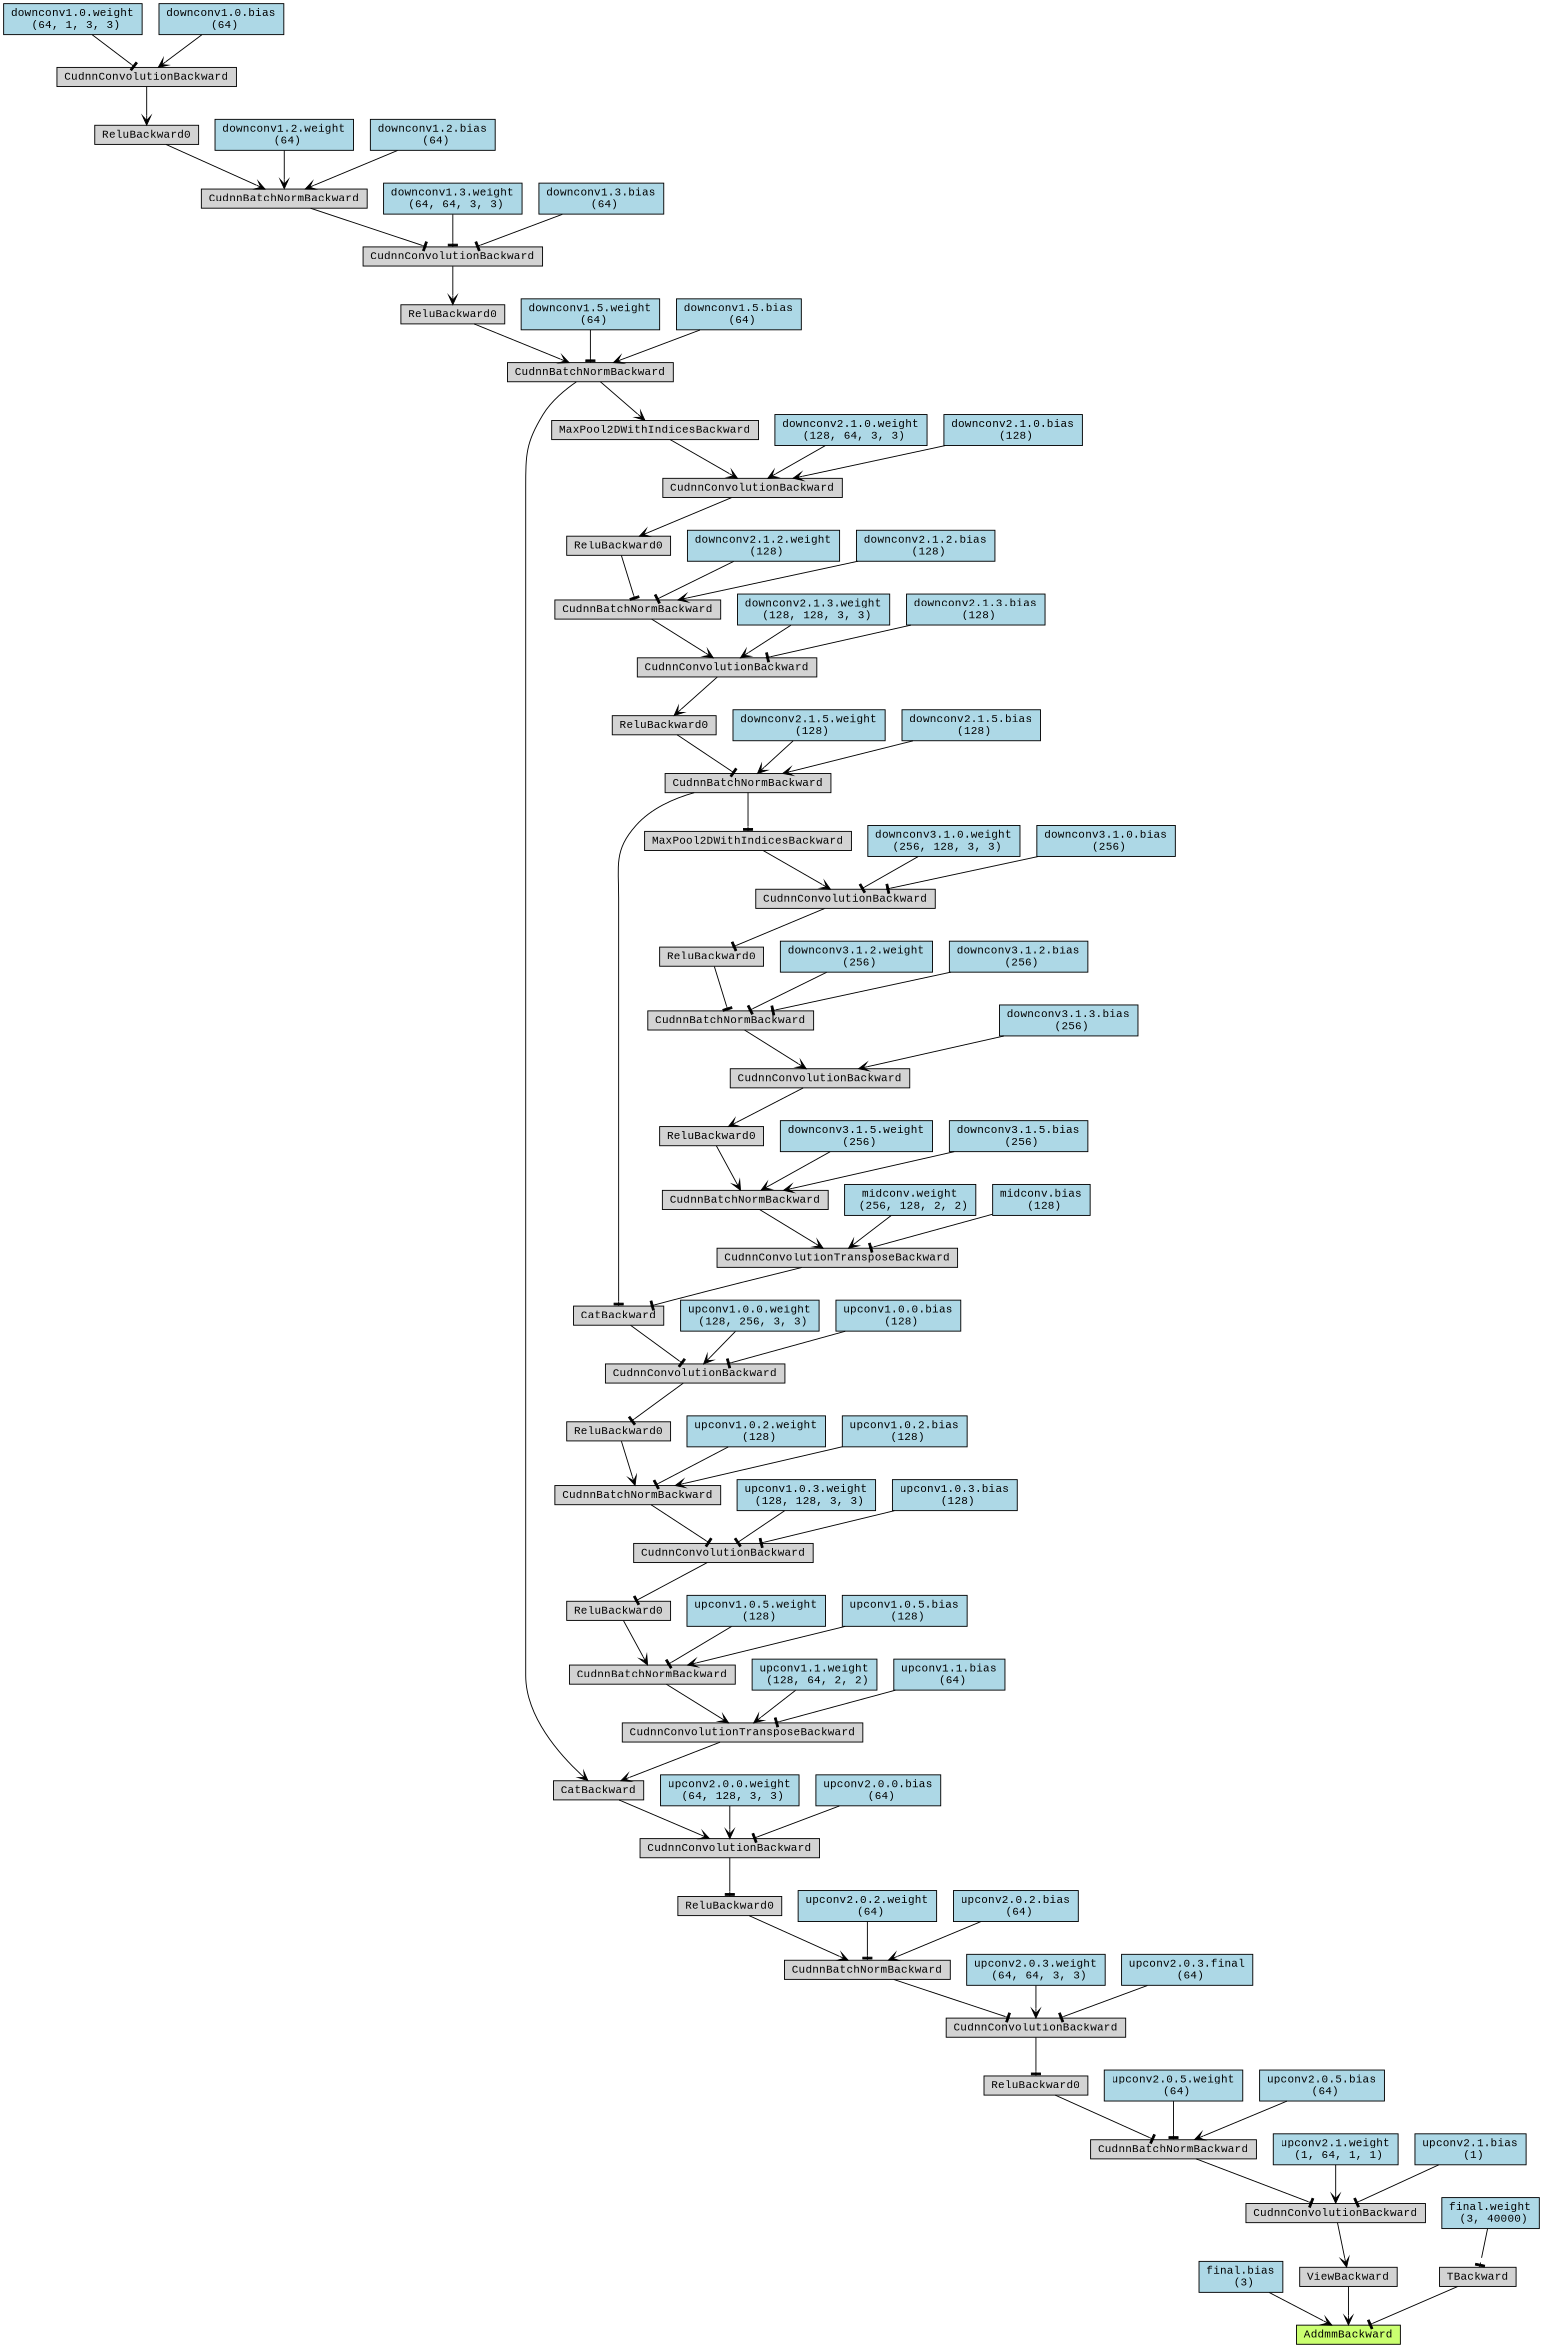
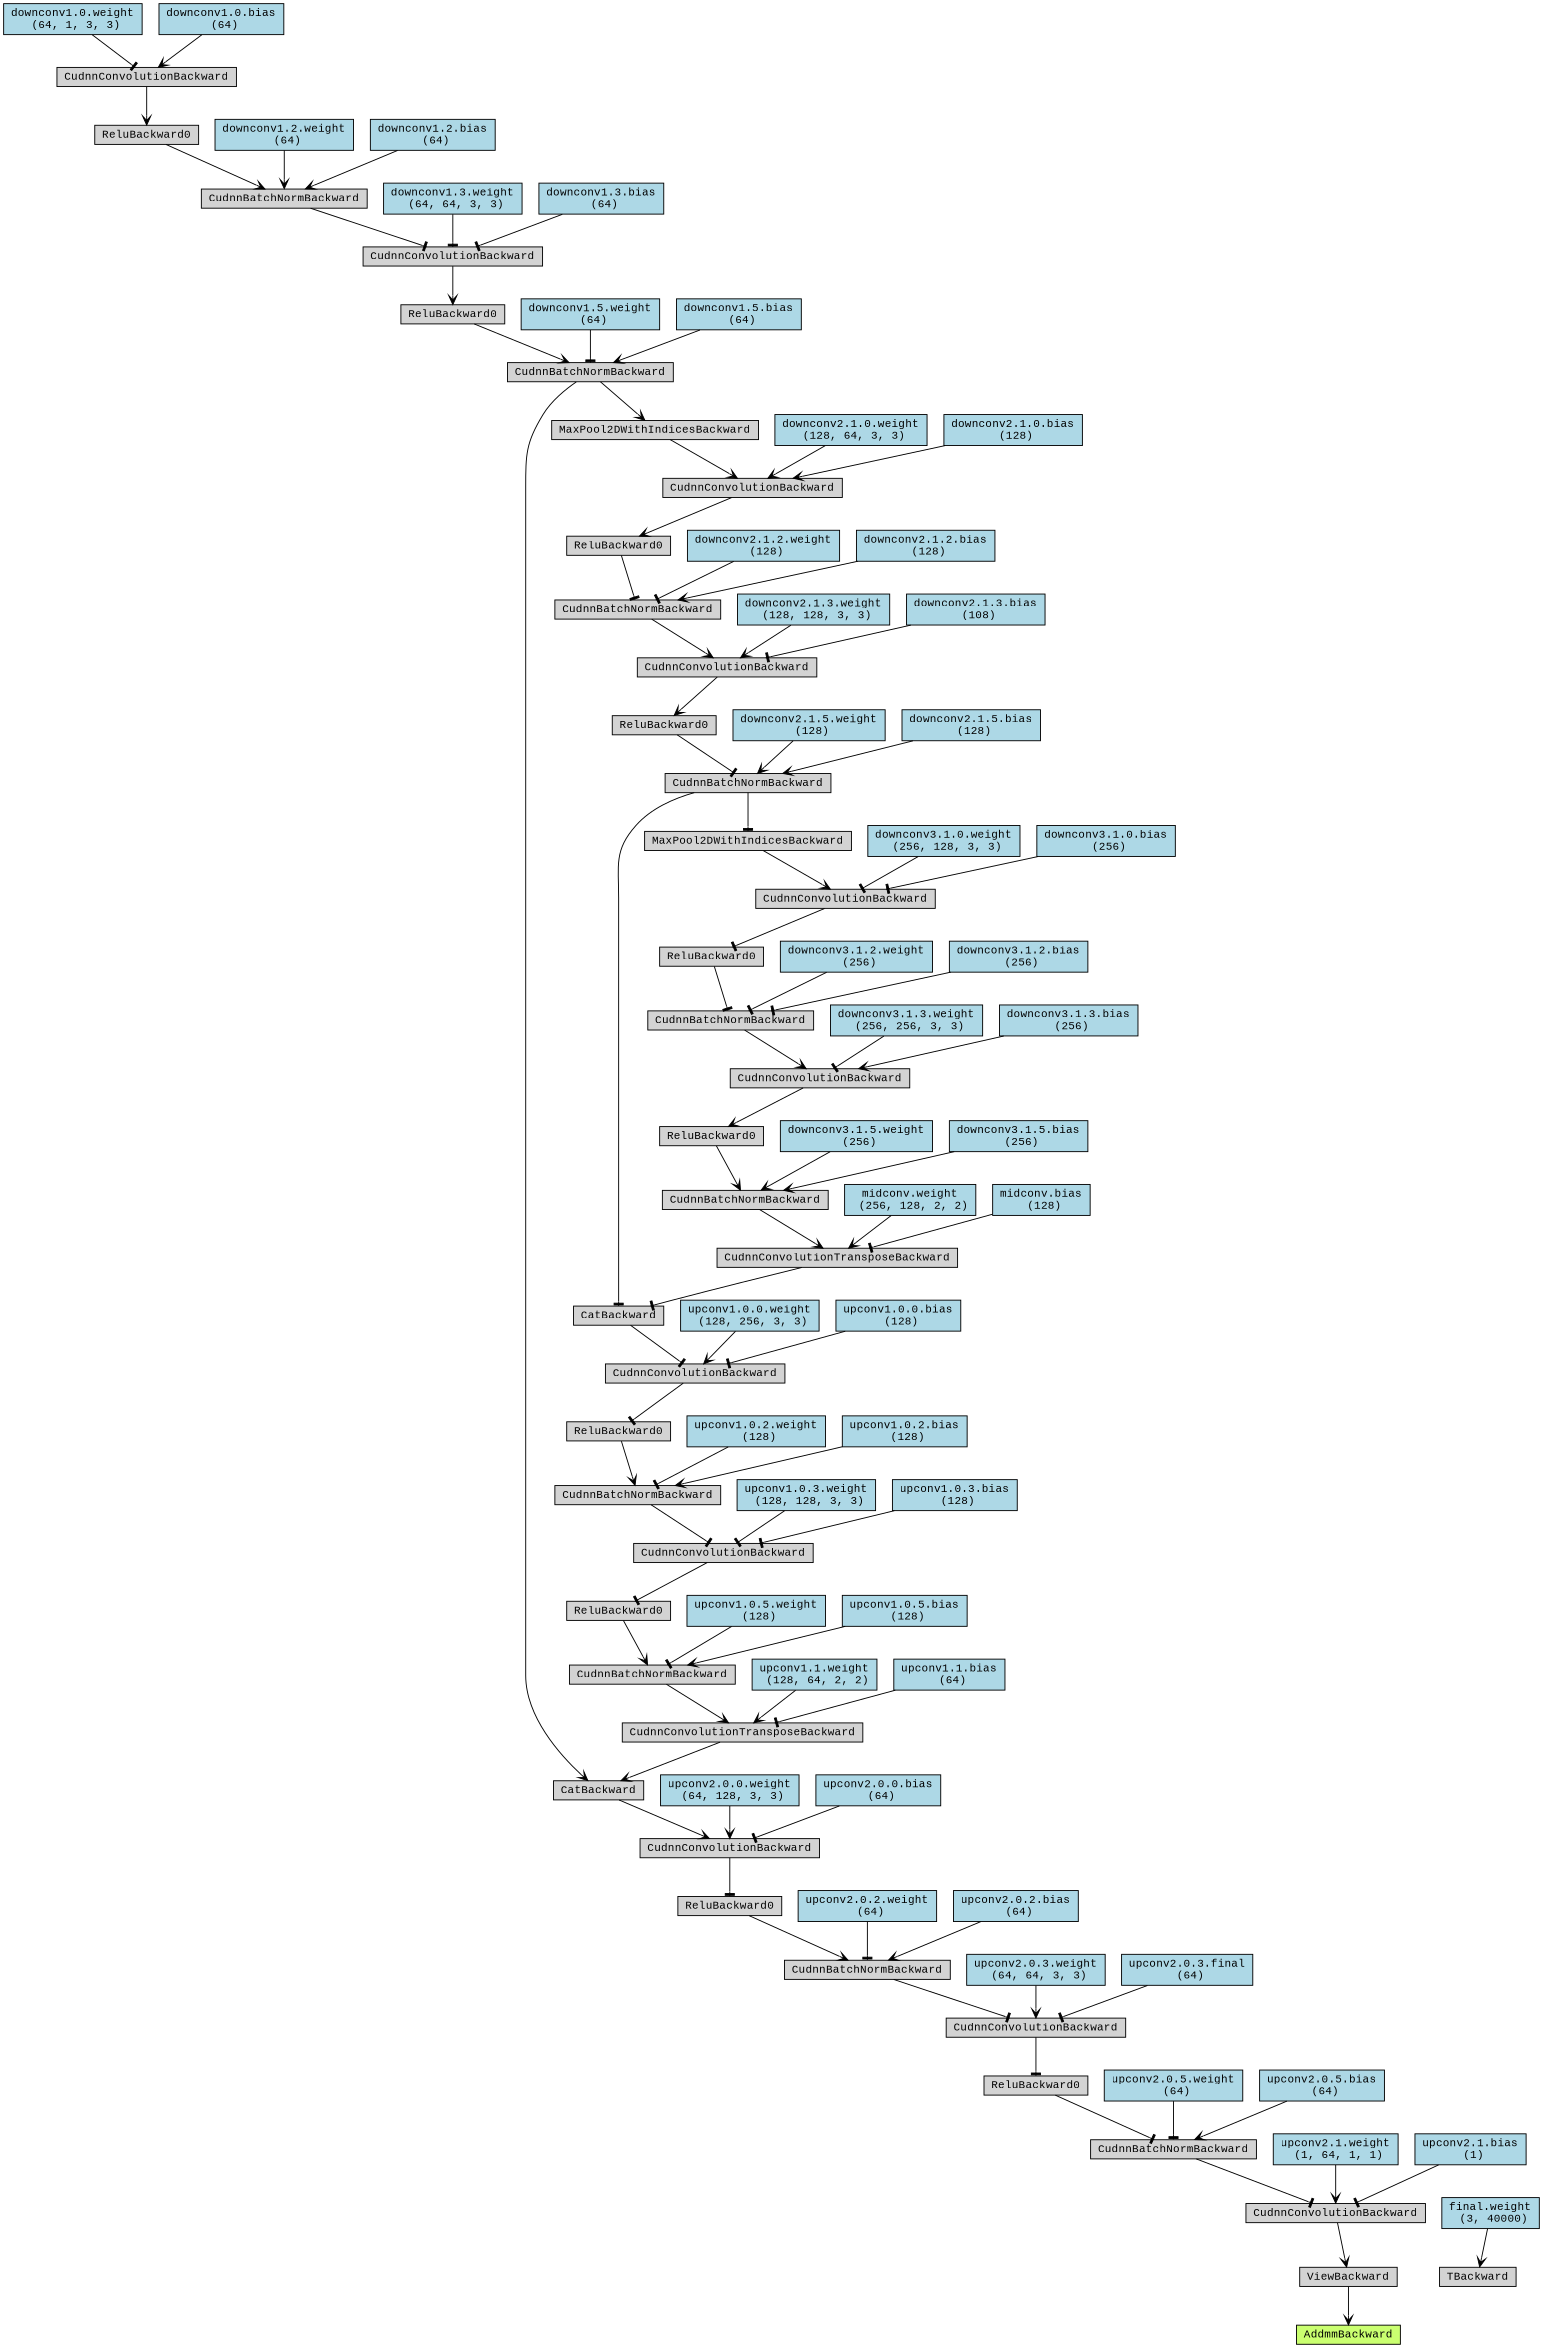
(976, 610) -> (976, 610)
none -> (907, 1020)
(1485, 2243) -> (1485, 2243)
(1241, 2277) -> none
(1415, 2305) -> none
